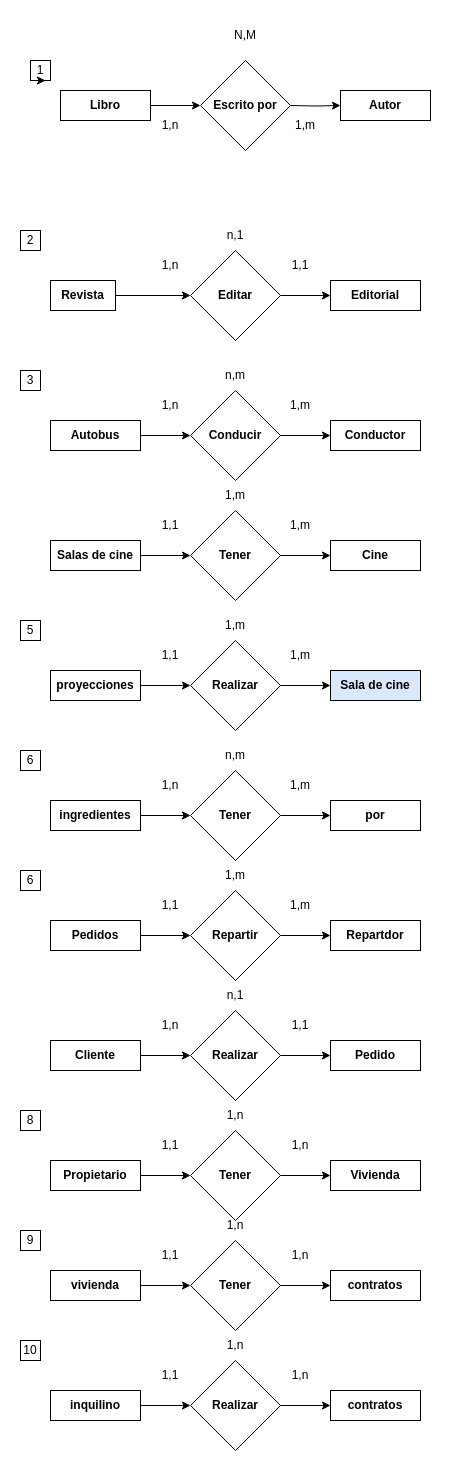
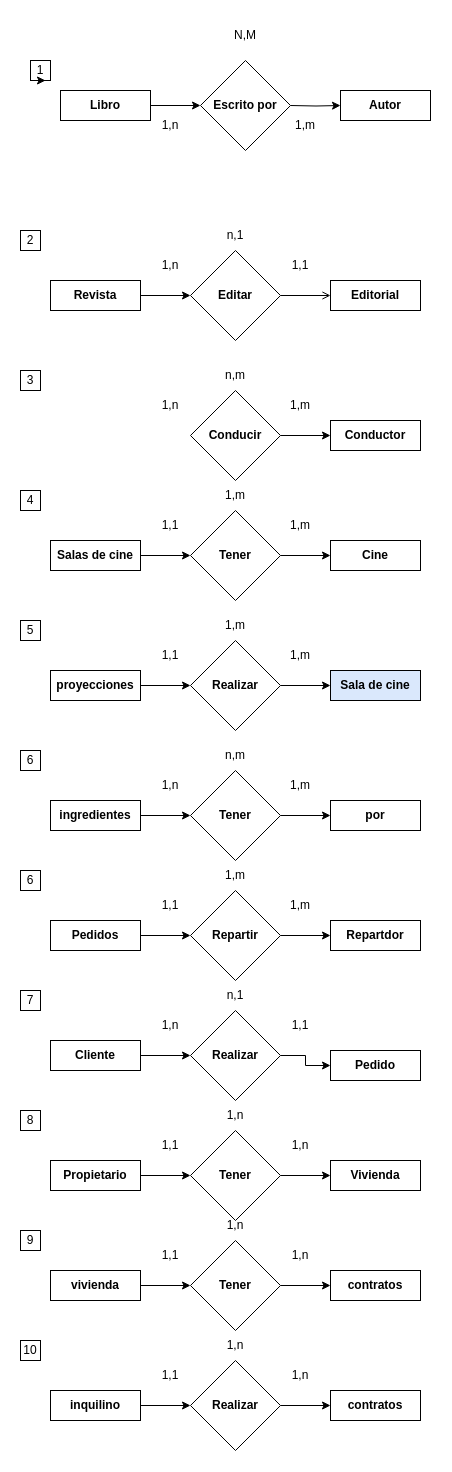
(83, 296) -> (96, 296)
(322, 296) -> (323, 296)
(96, 436) -> none
(162, 436) -> none
none -> (31, 501)
none -> (31, 1001)
(376, 1056) -> (376, 1066)
